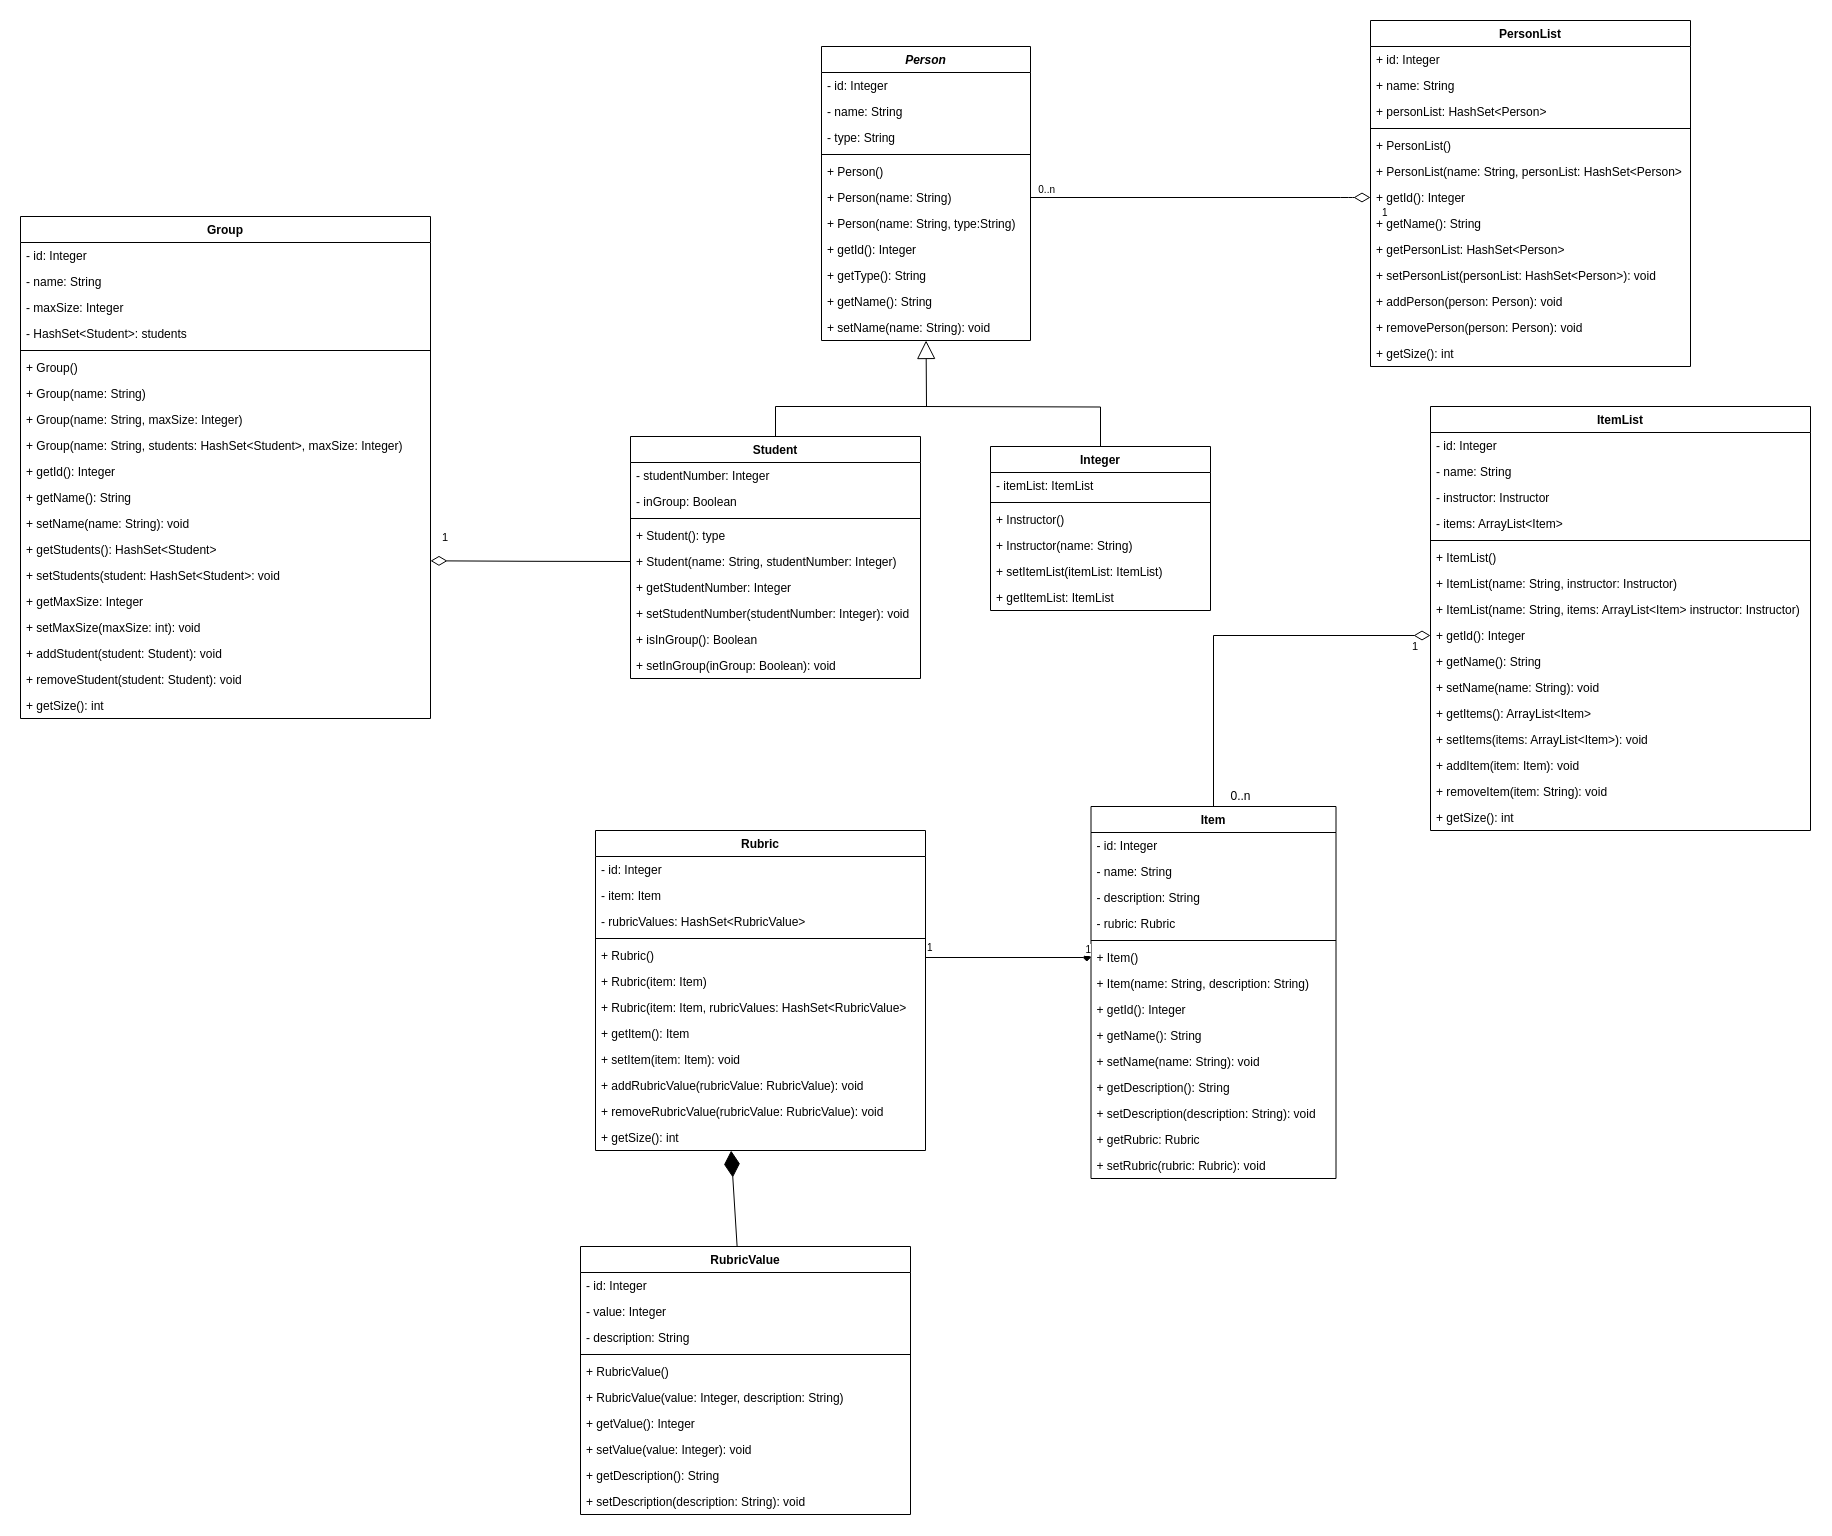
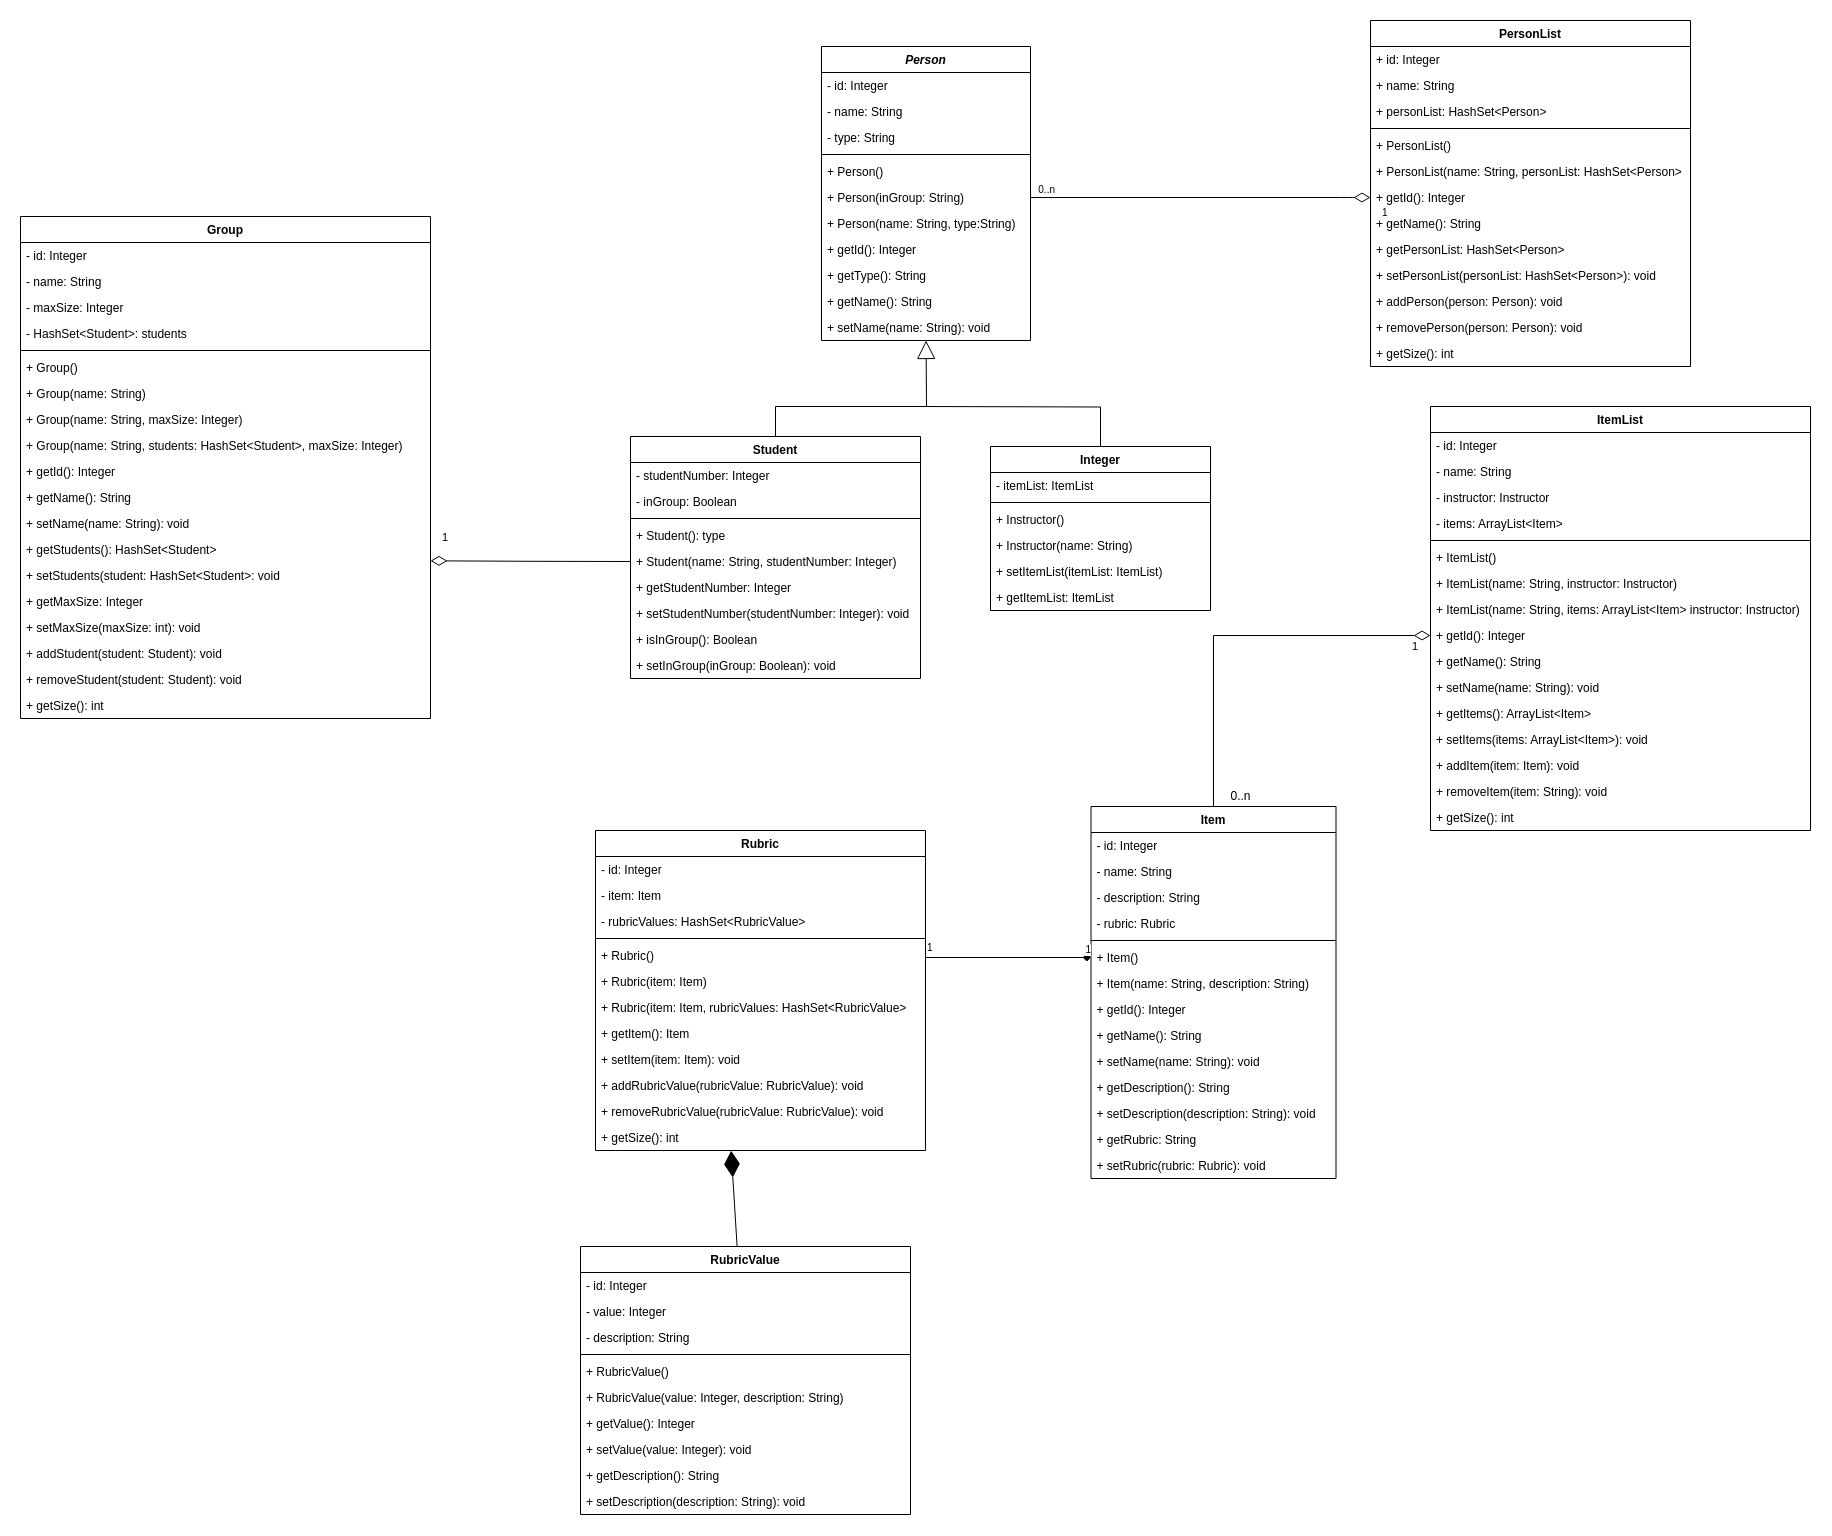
(895, 198) -> (903, 198)
(1153, 1140) -> (1153, 1140)
